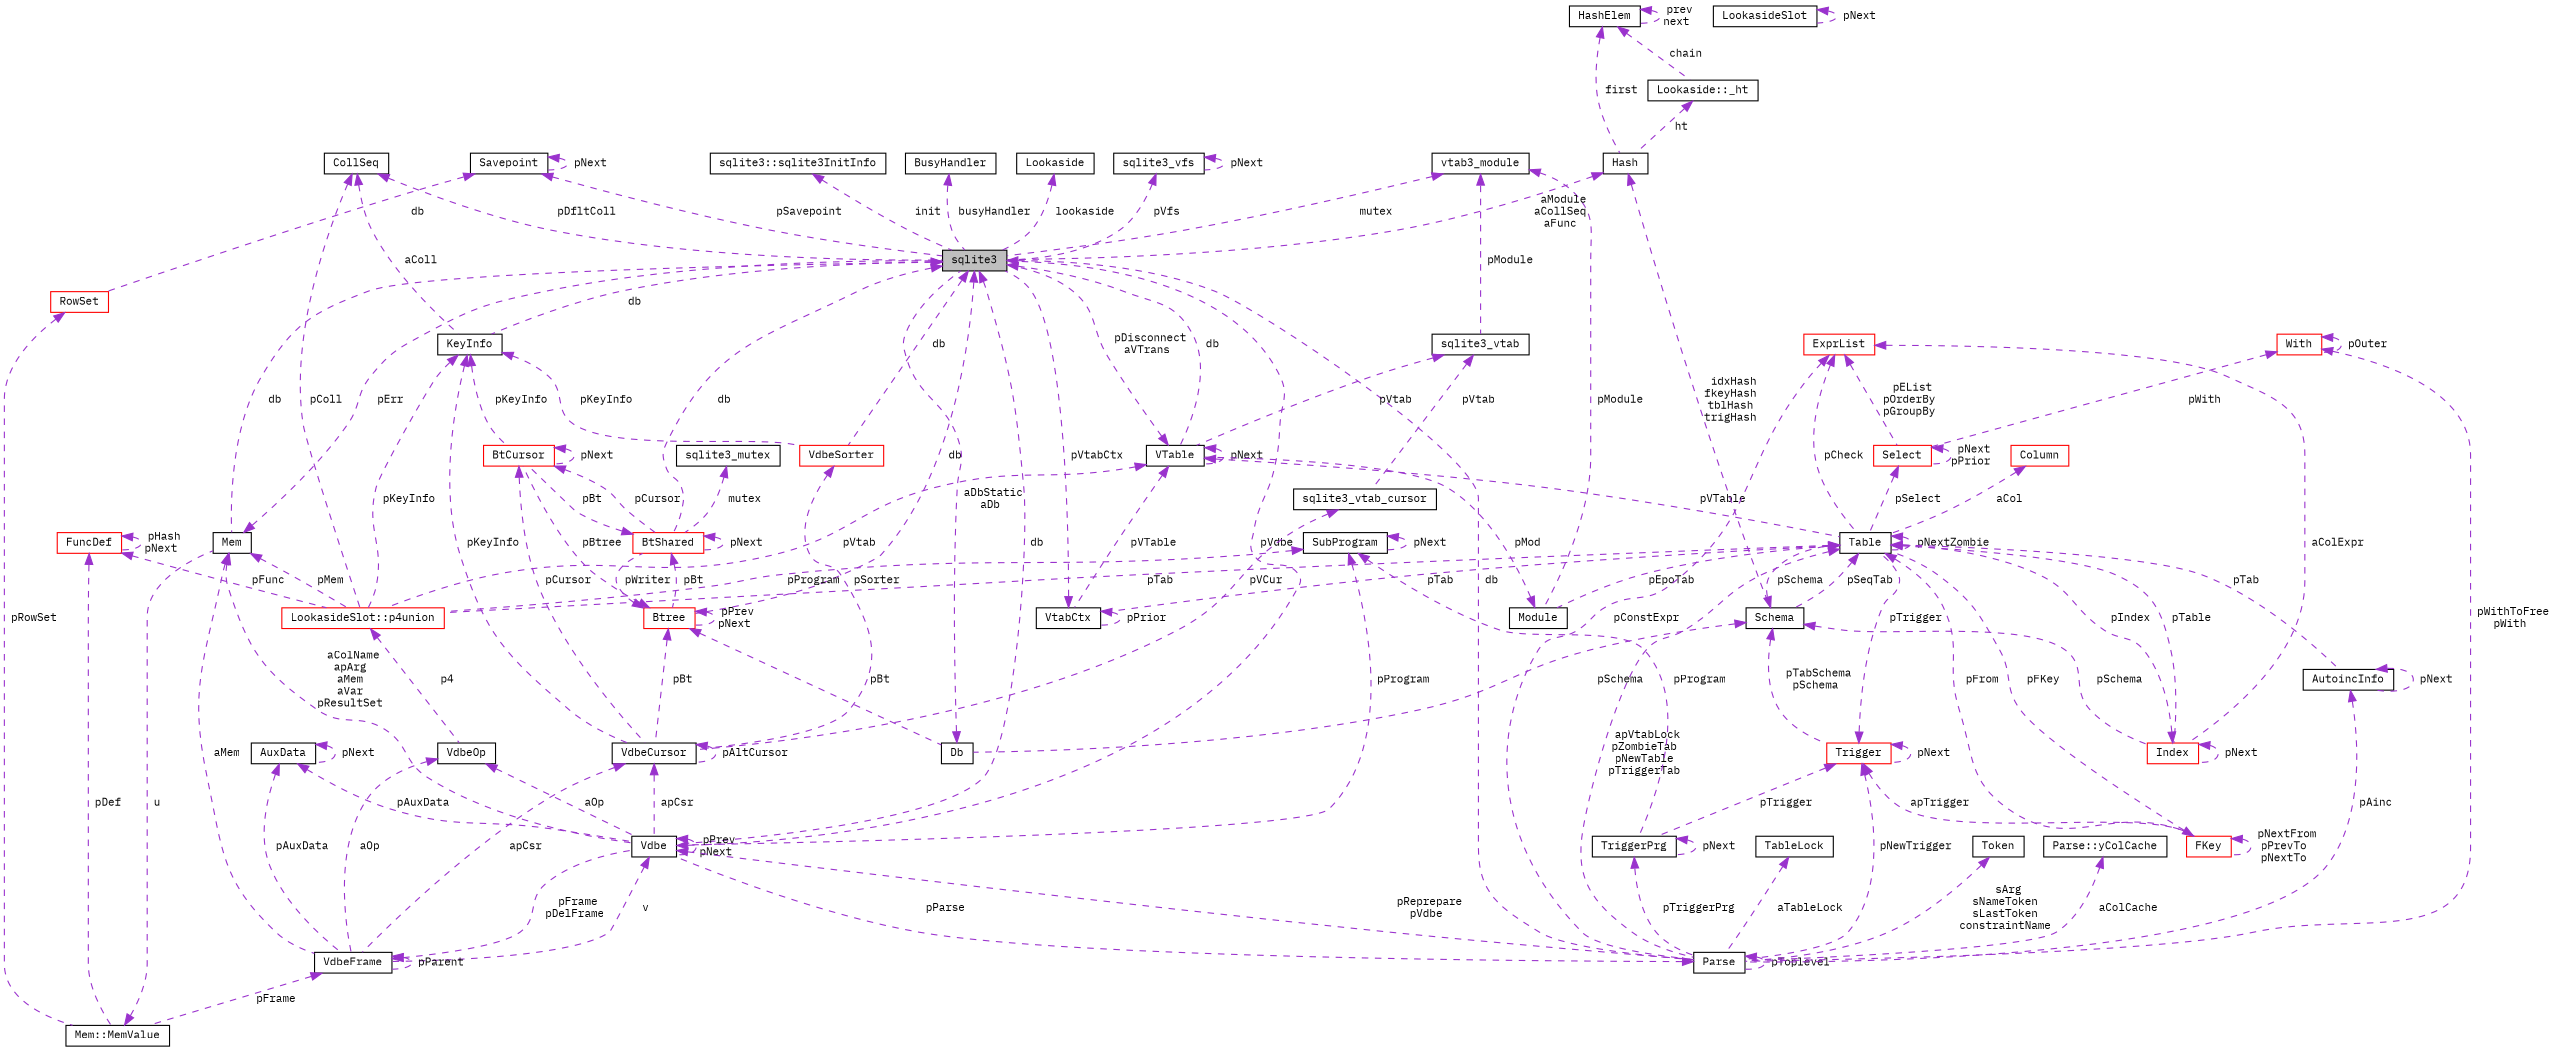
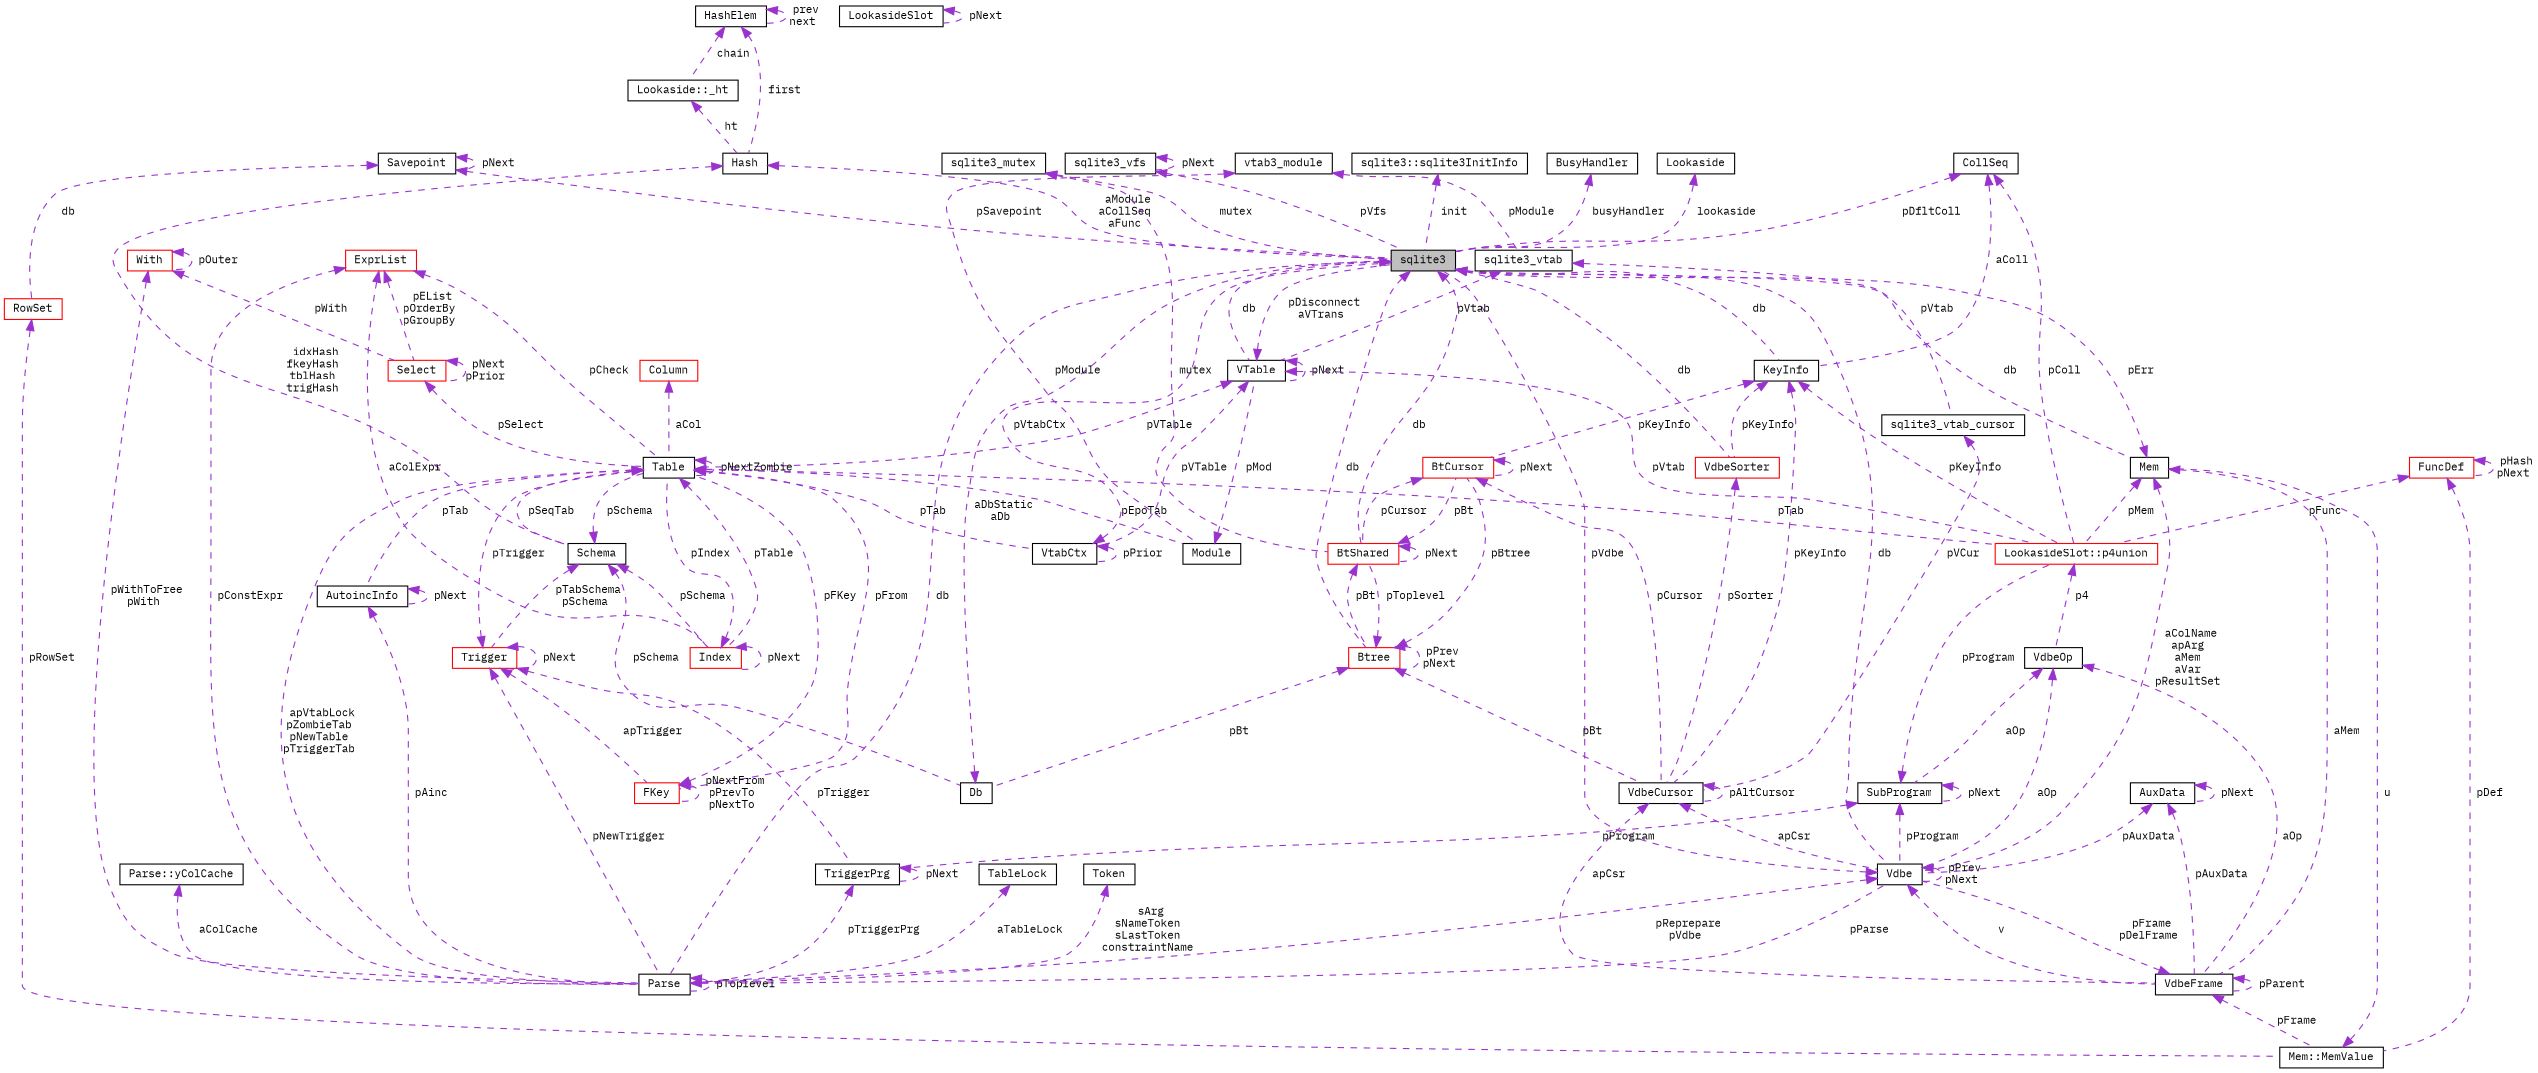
(1221, 223) -> (1219, 232)
(645, 581) -> (1413, 596)
none -> (1976, 732)
